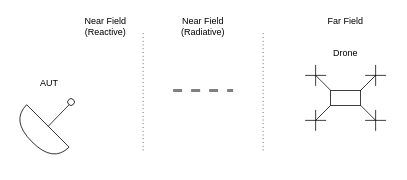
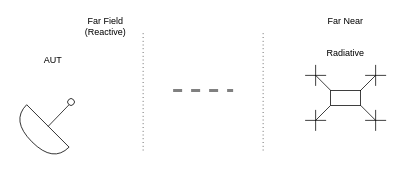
(105, 27) -> (105, 27)
(203, 27) -> none
(345, 27) -> (345, 27)
(345, 53) -> (345, 53)
(49, 83) -> (53, 60)
